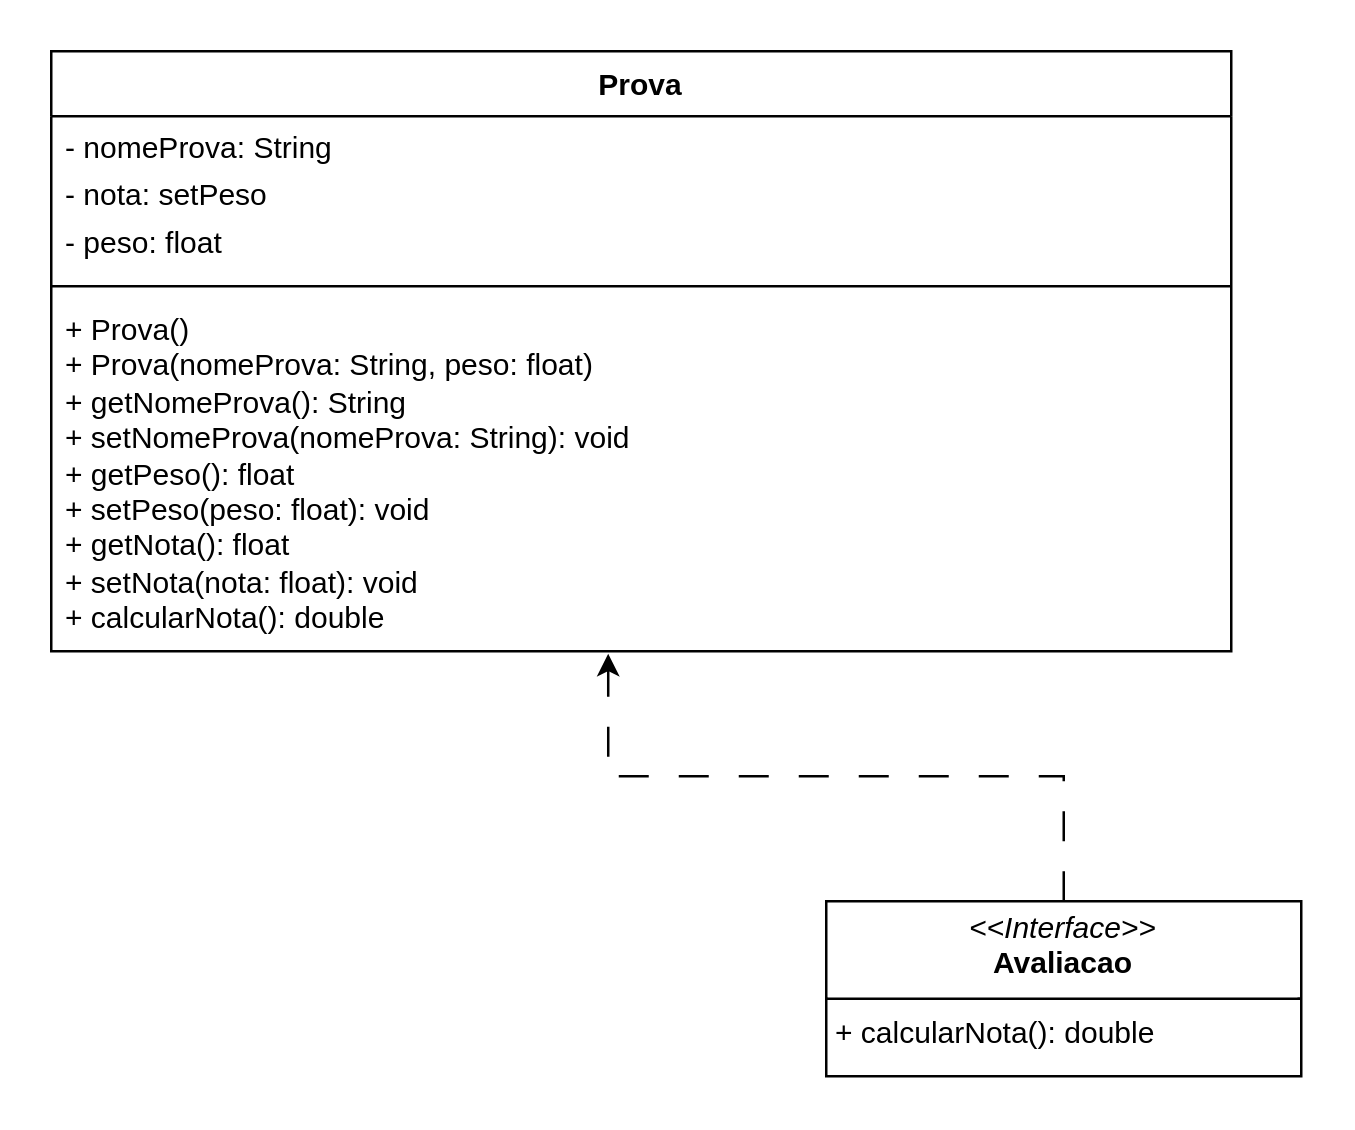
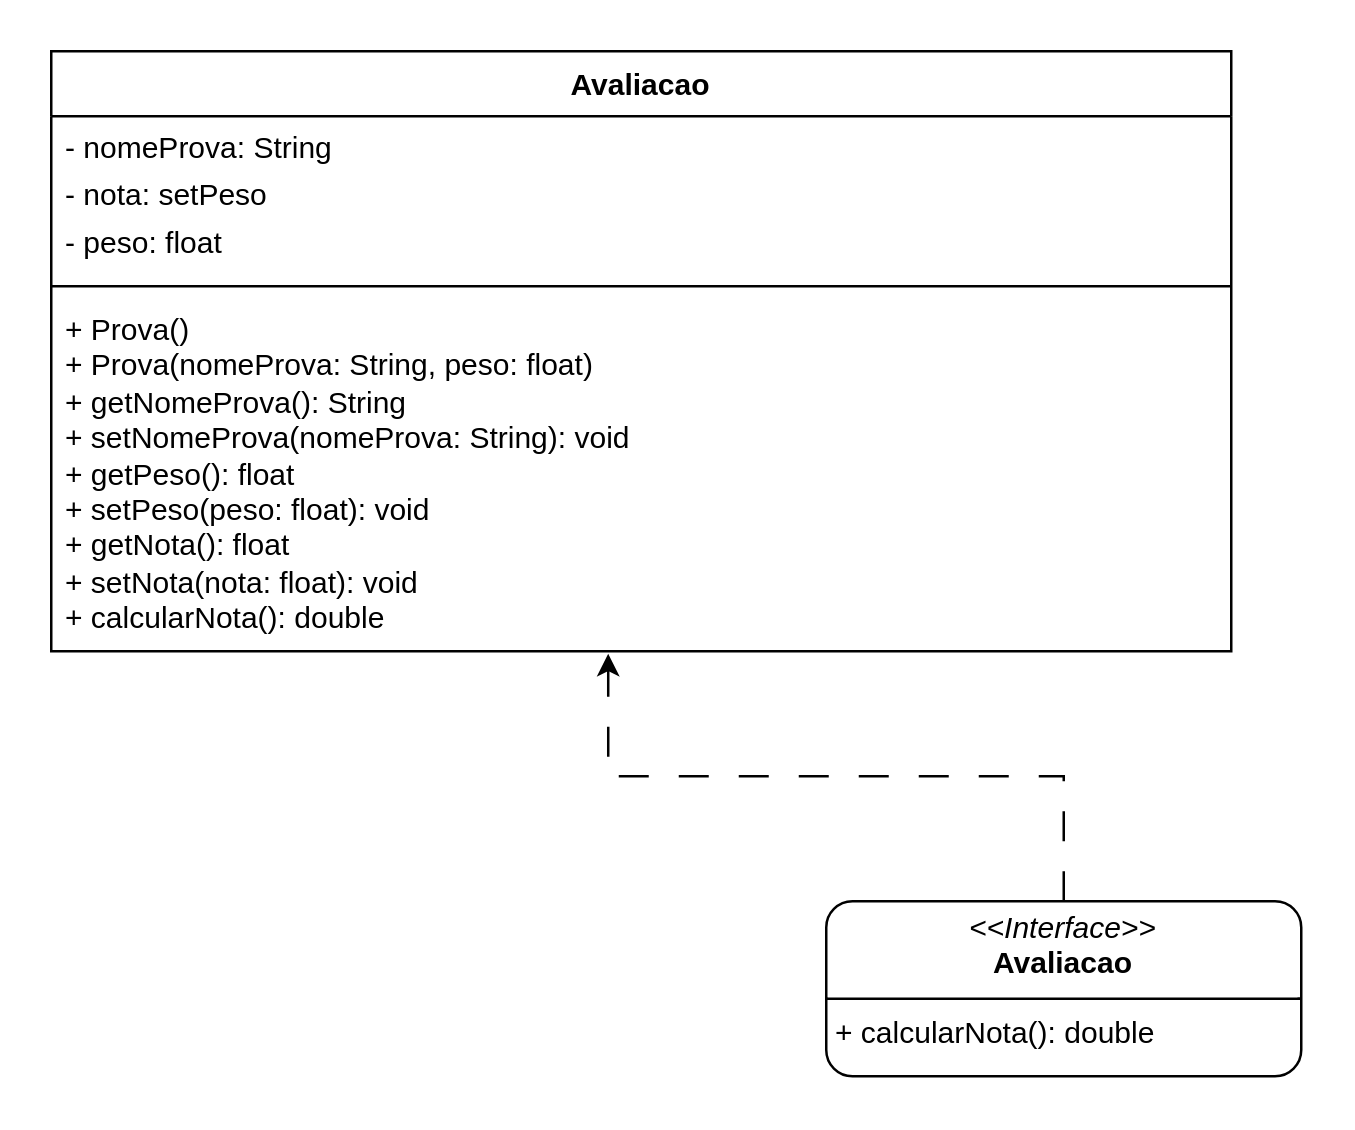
(641, 87) -> (641, 87)
(1064, 989) -> (1064, 989)
